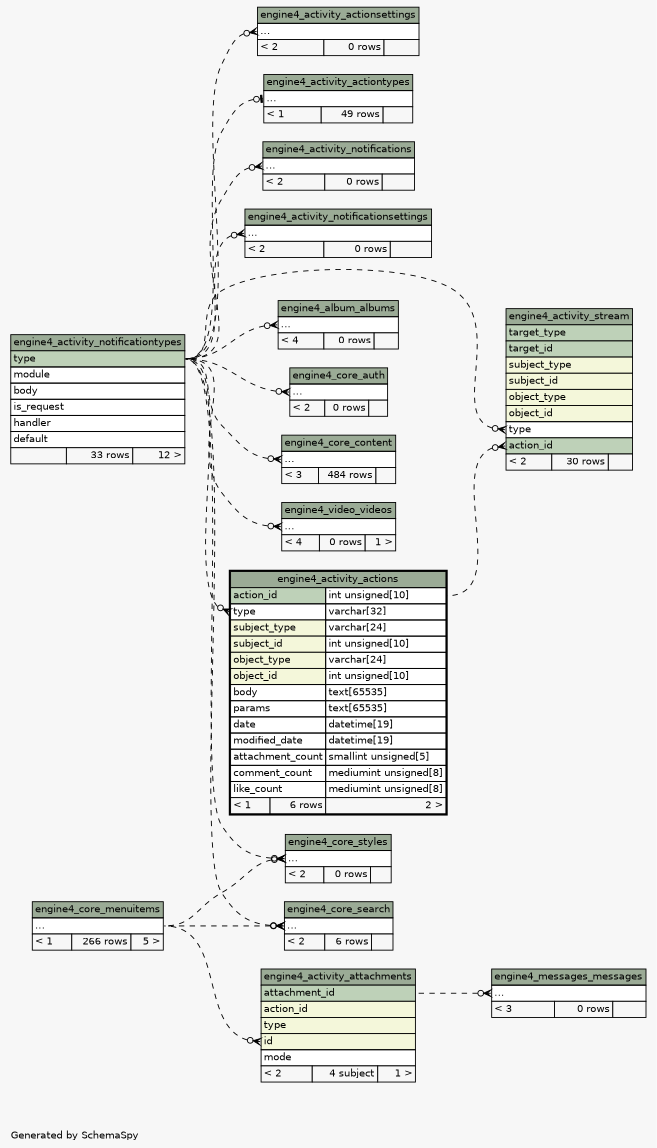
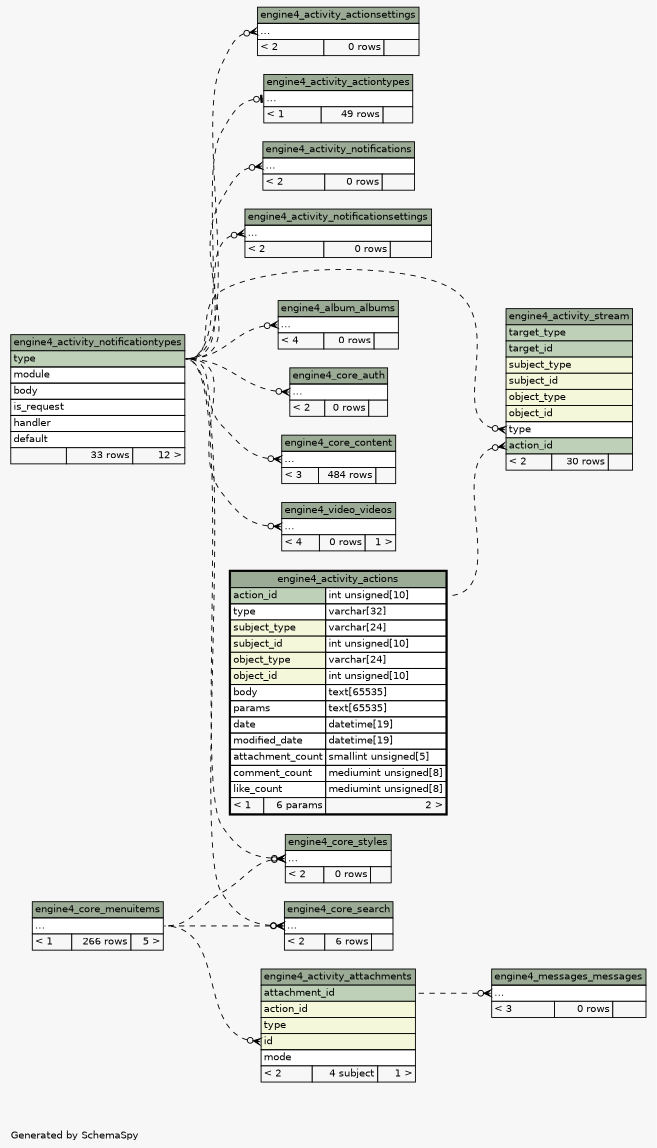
(207, 505) -> none
(306, 805) -> (300, 805)
